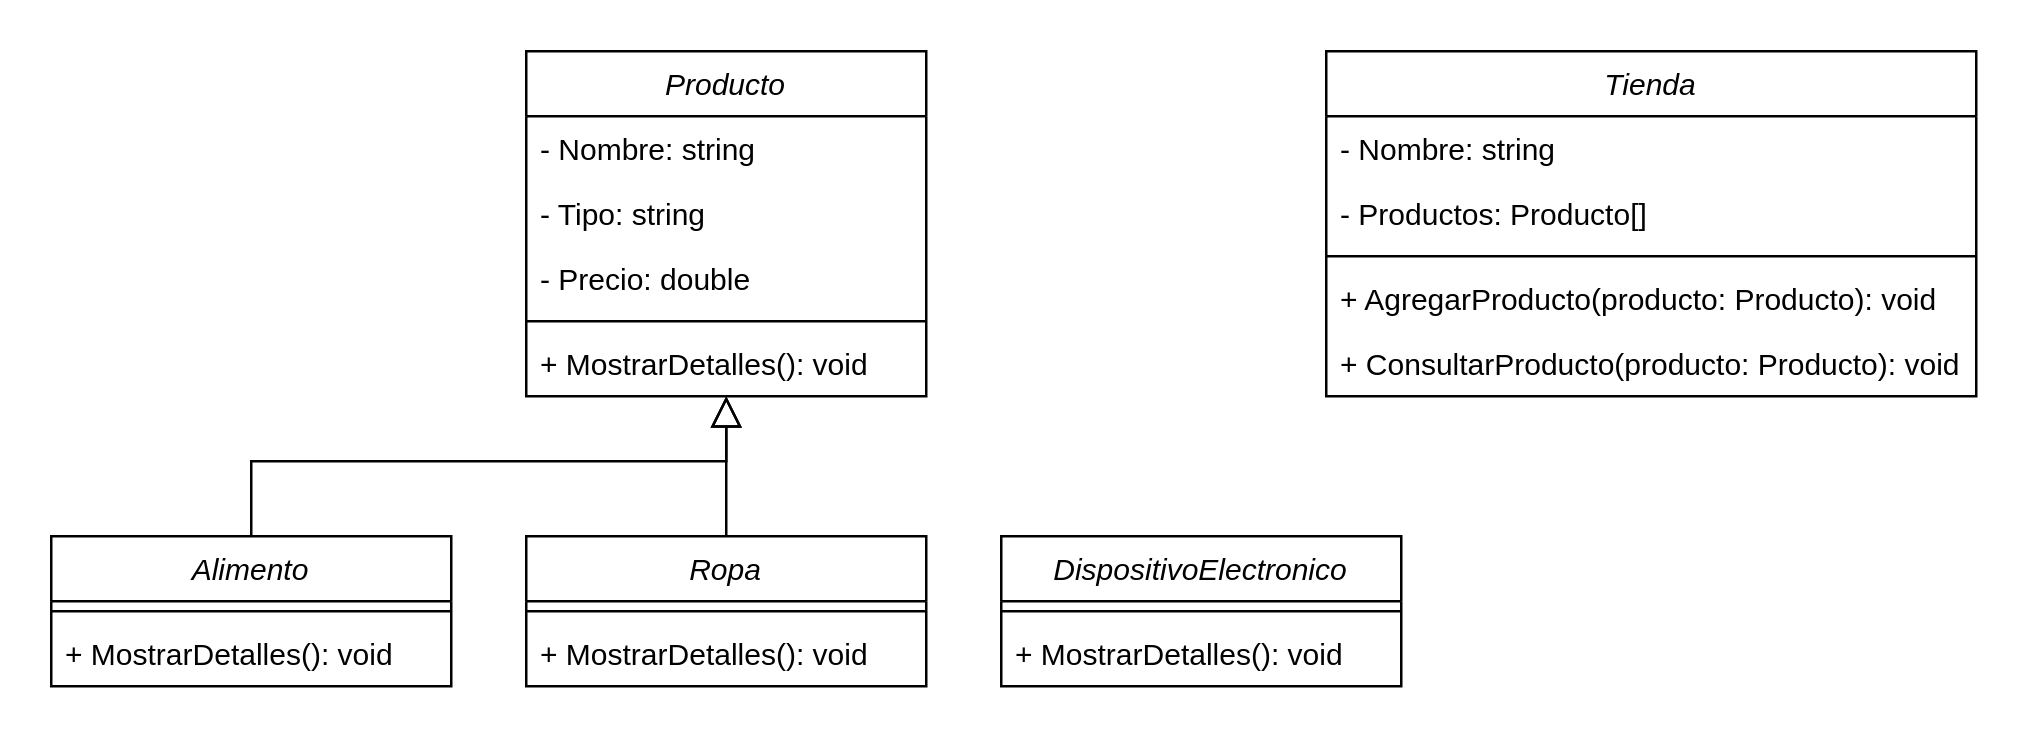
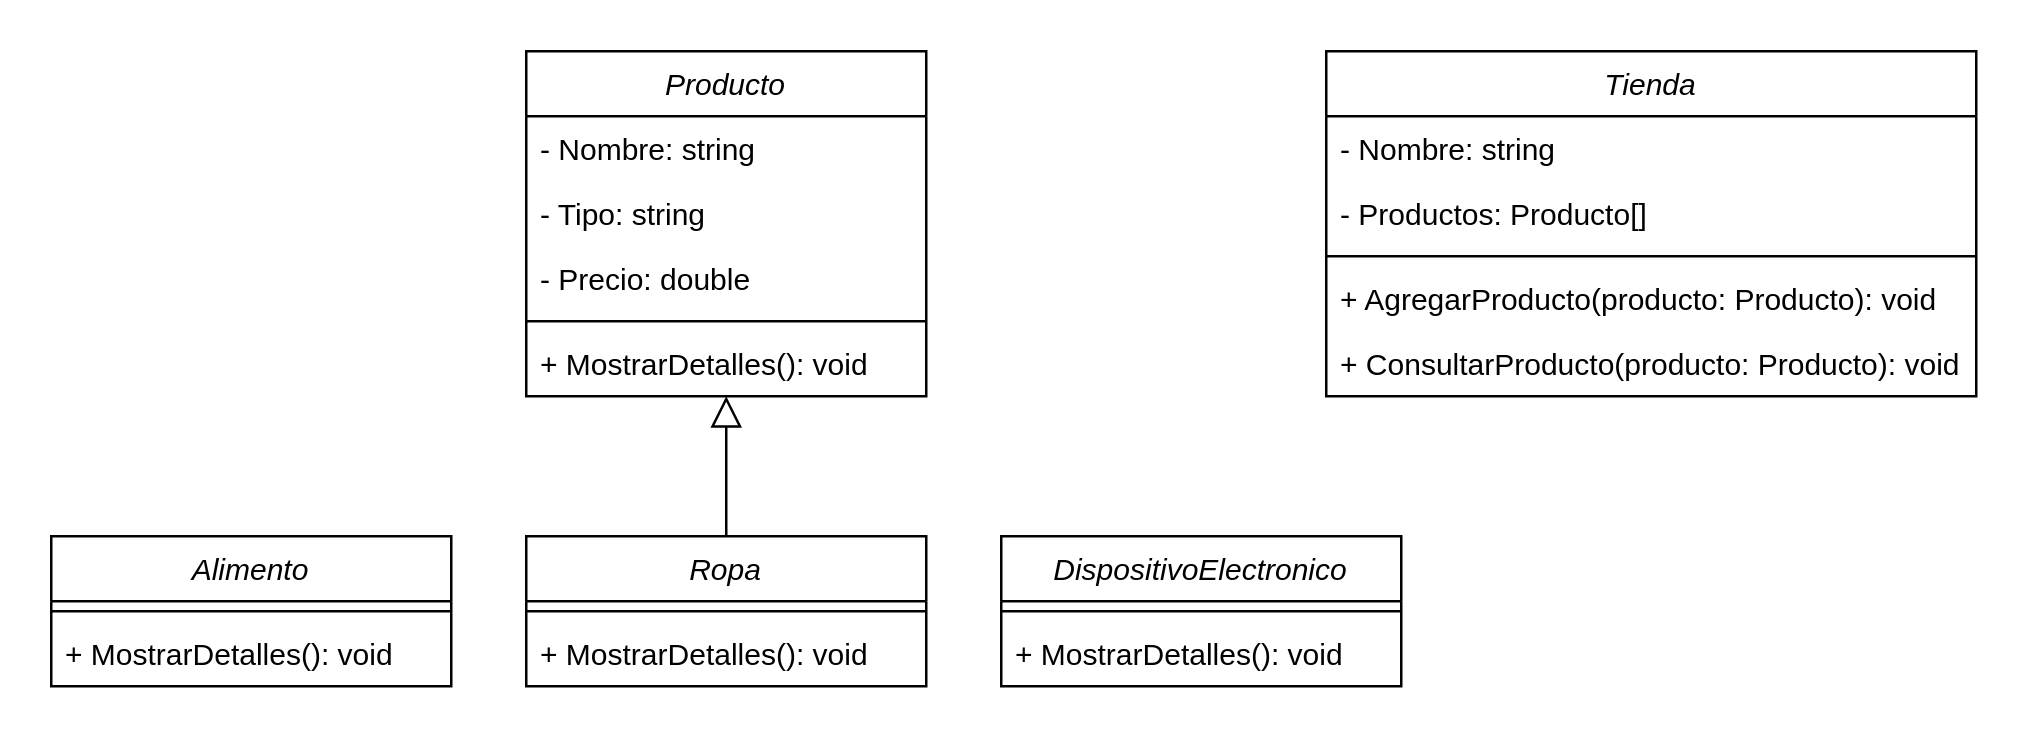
(448, 461) -> none
